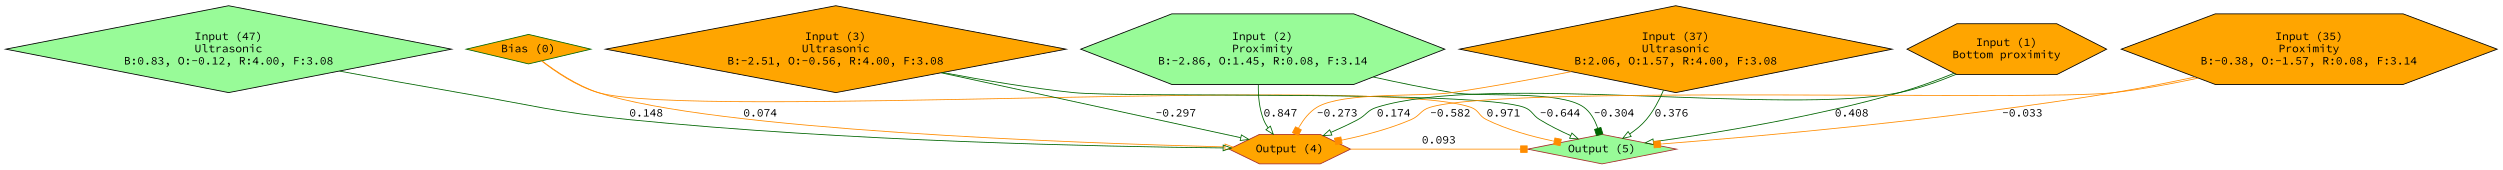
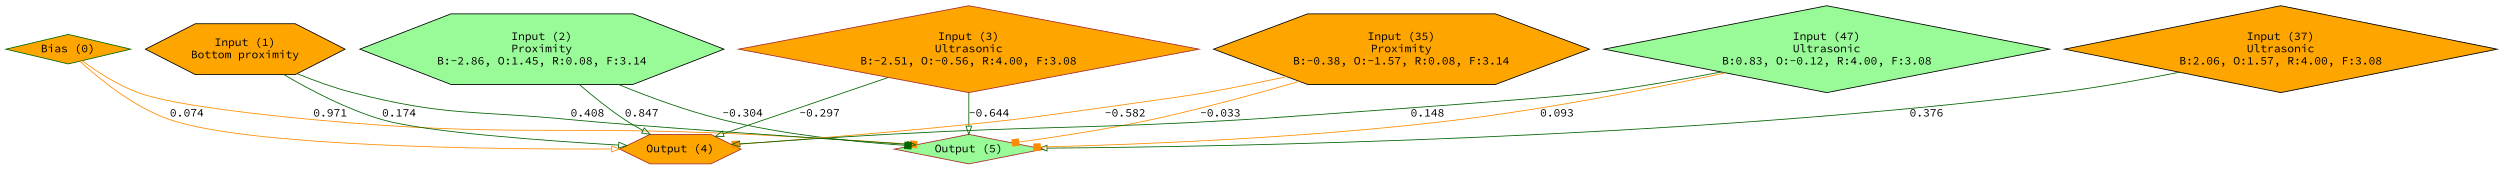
(836, 49) -> (969, 49)
(1473, 89) -> none
(1435, 149) -> (1386, 128)
